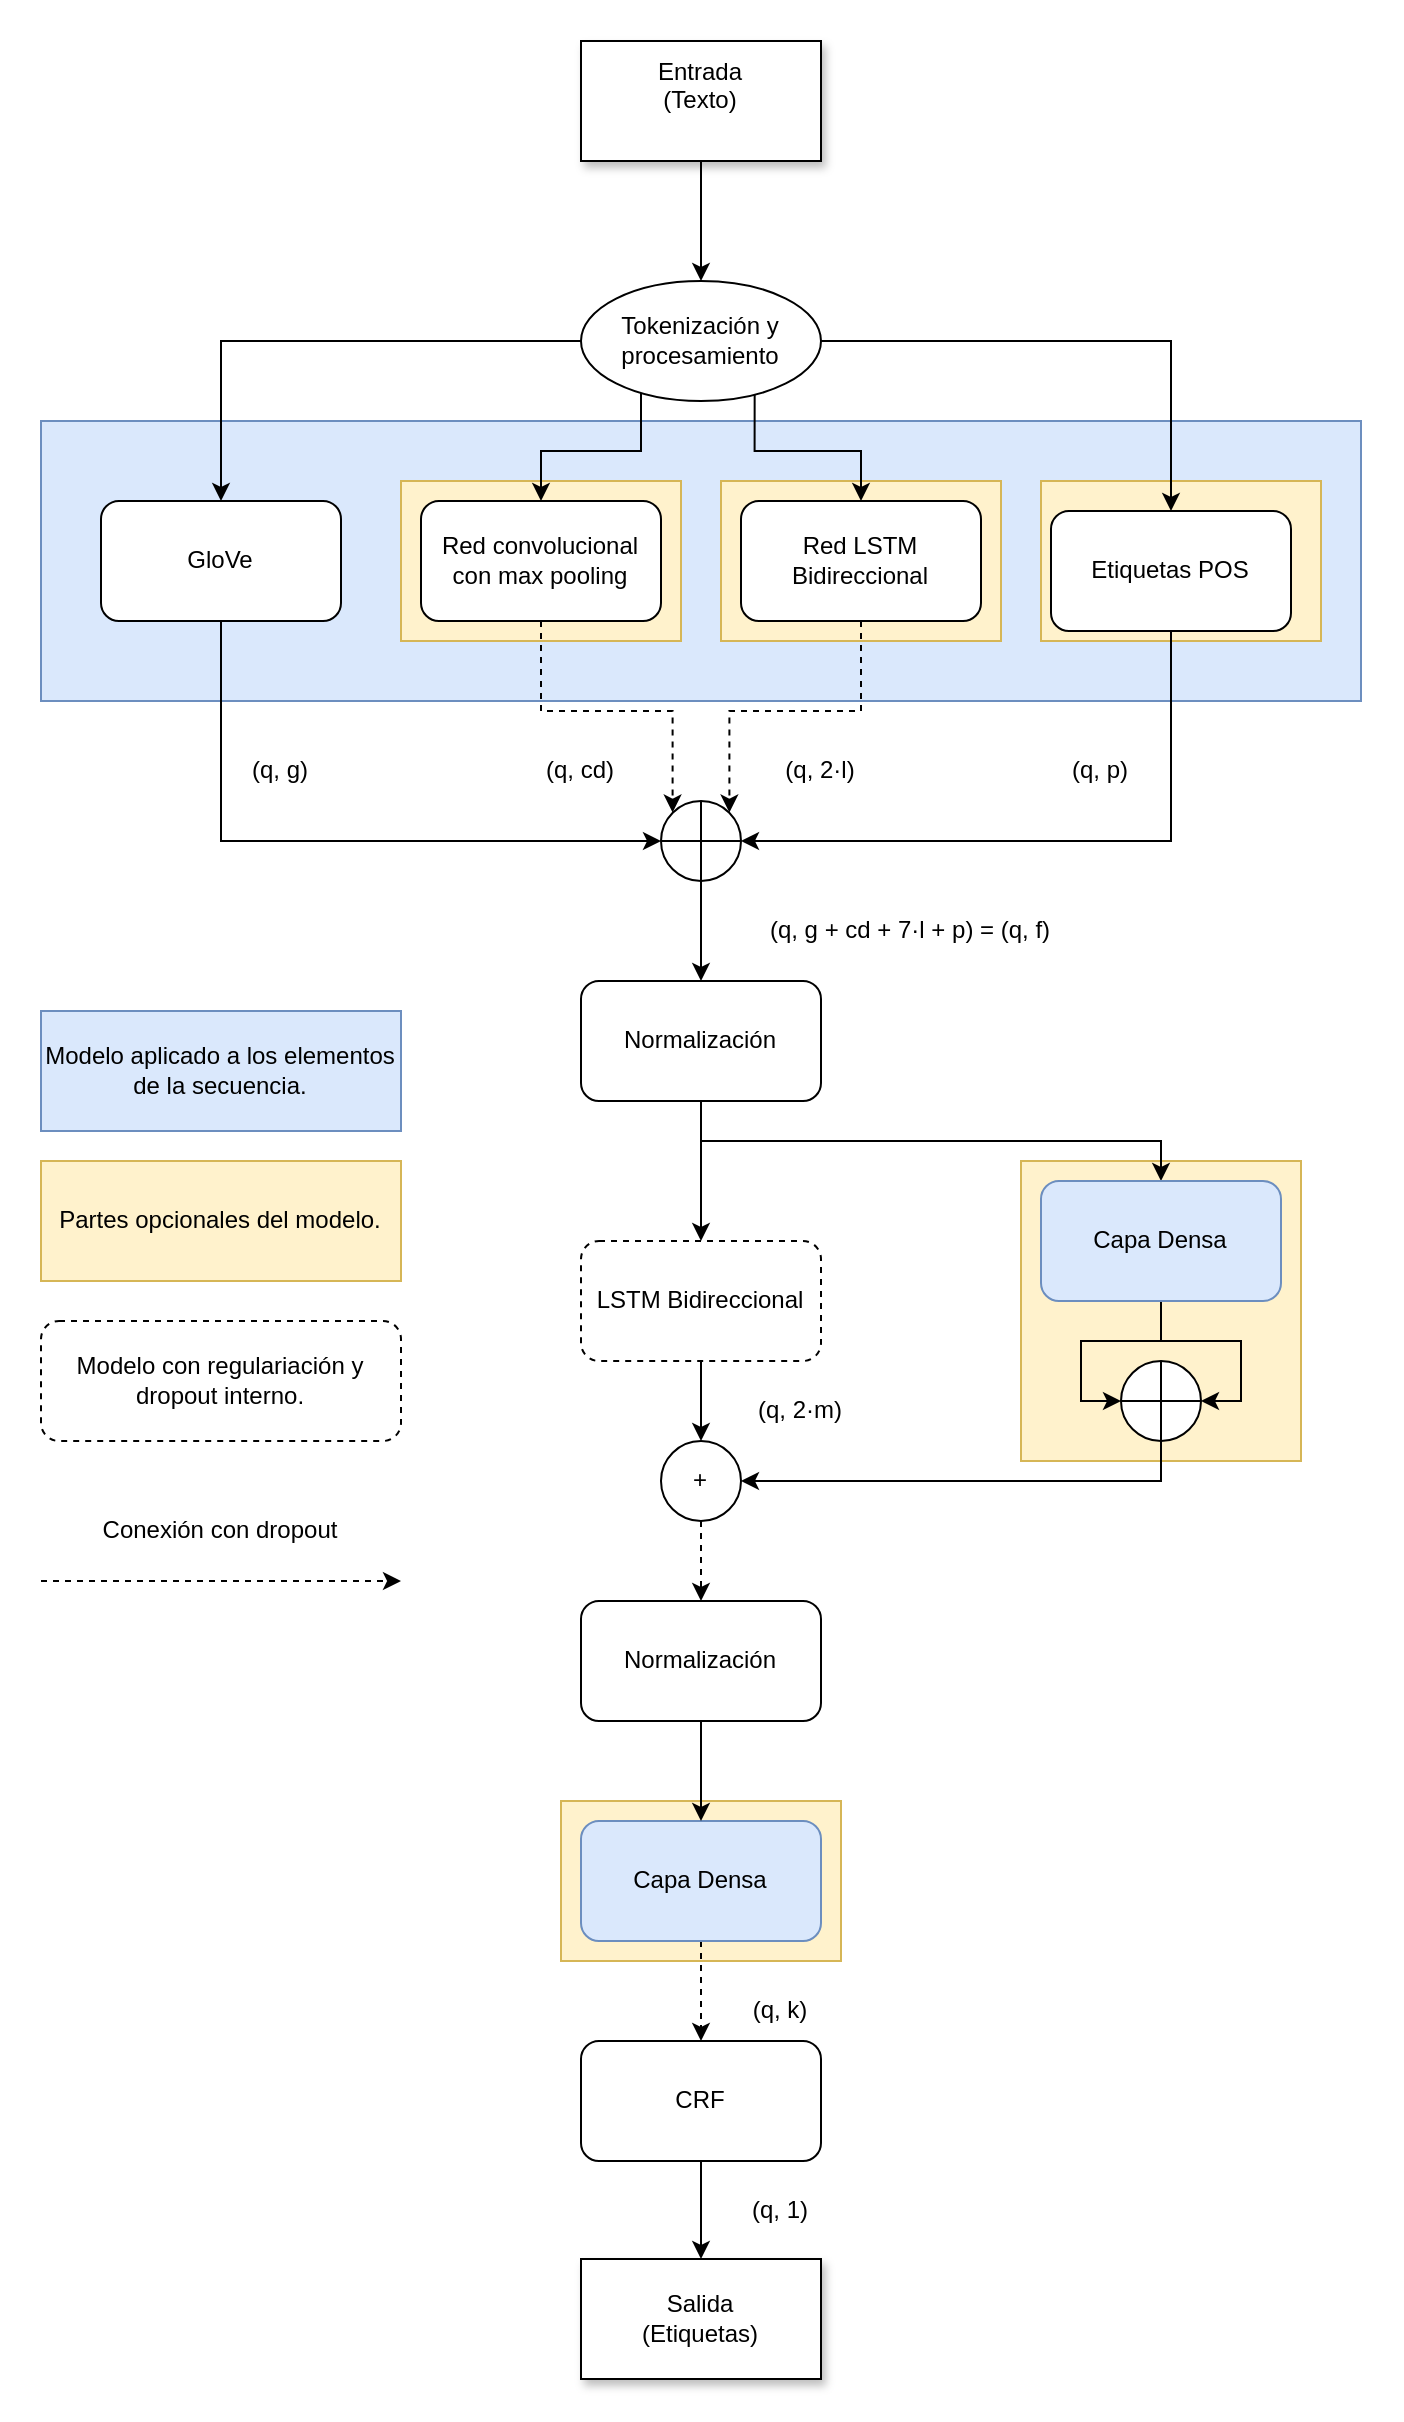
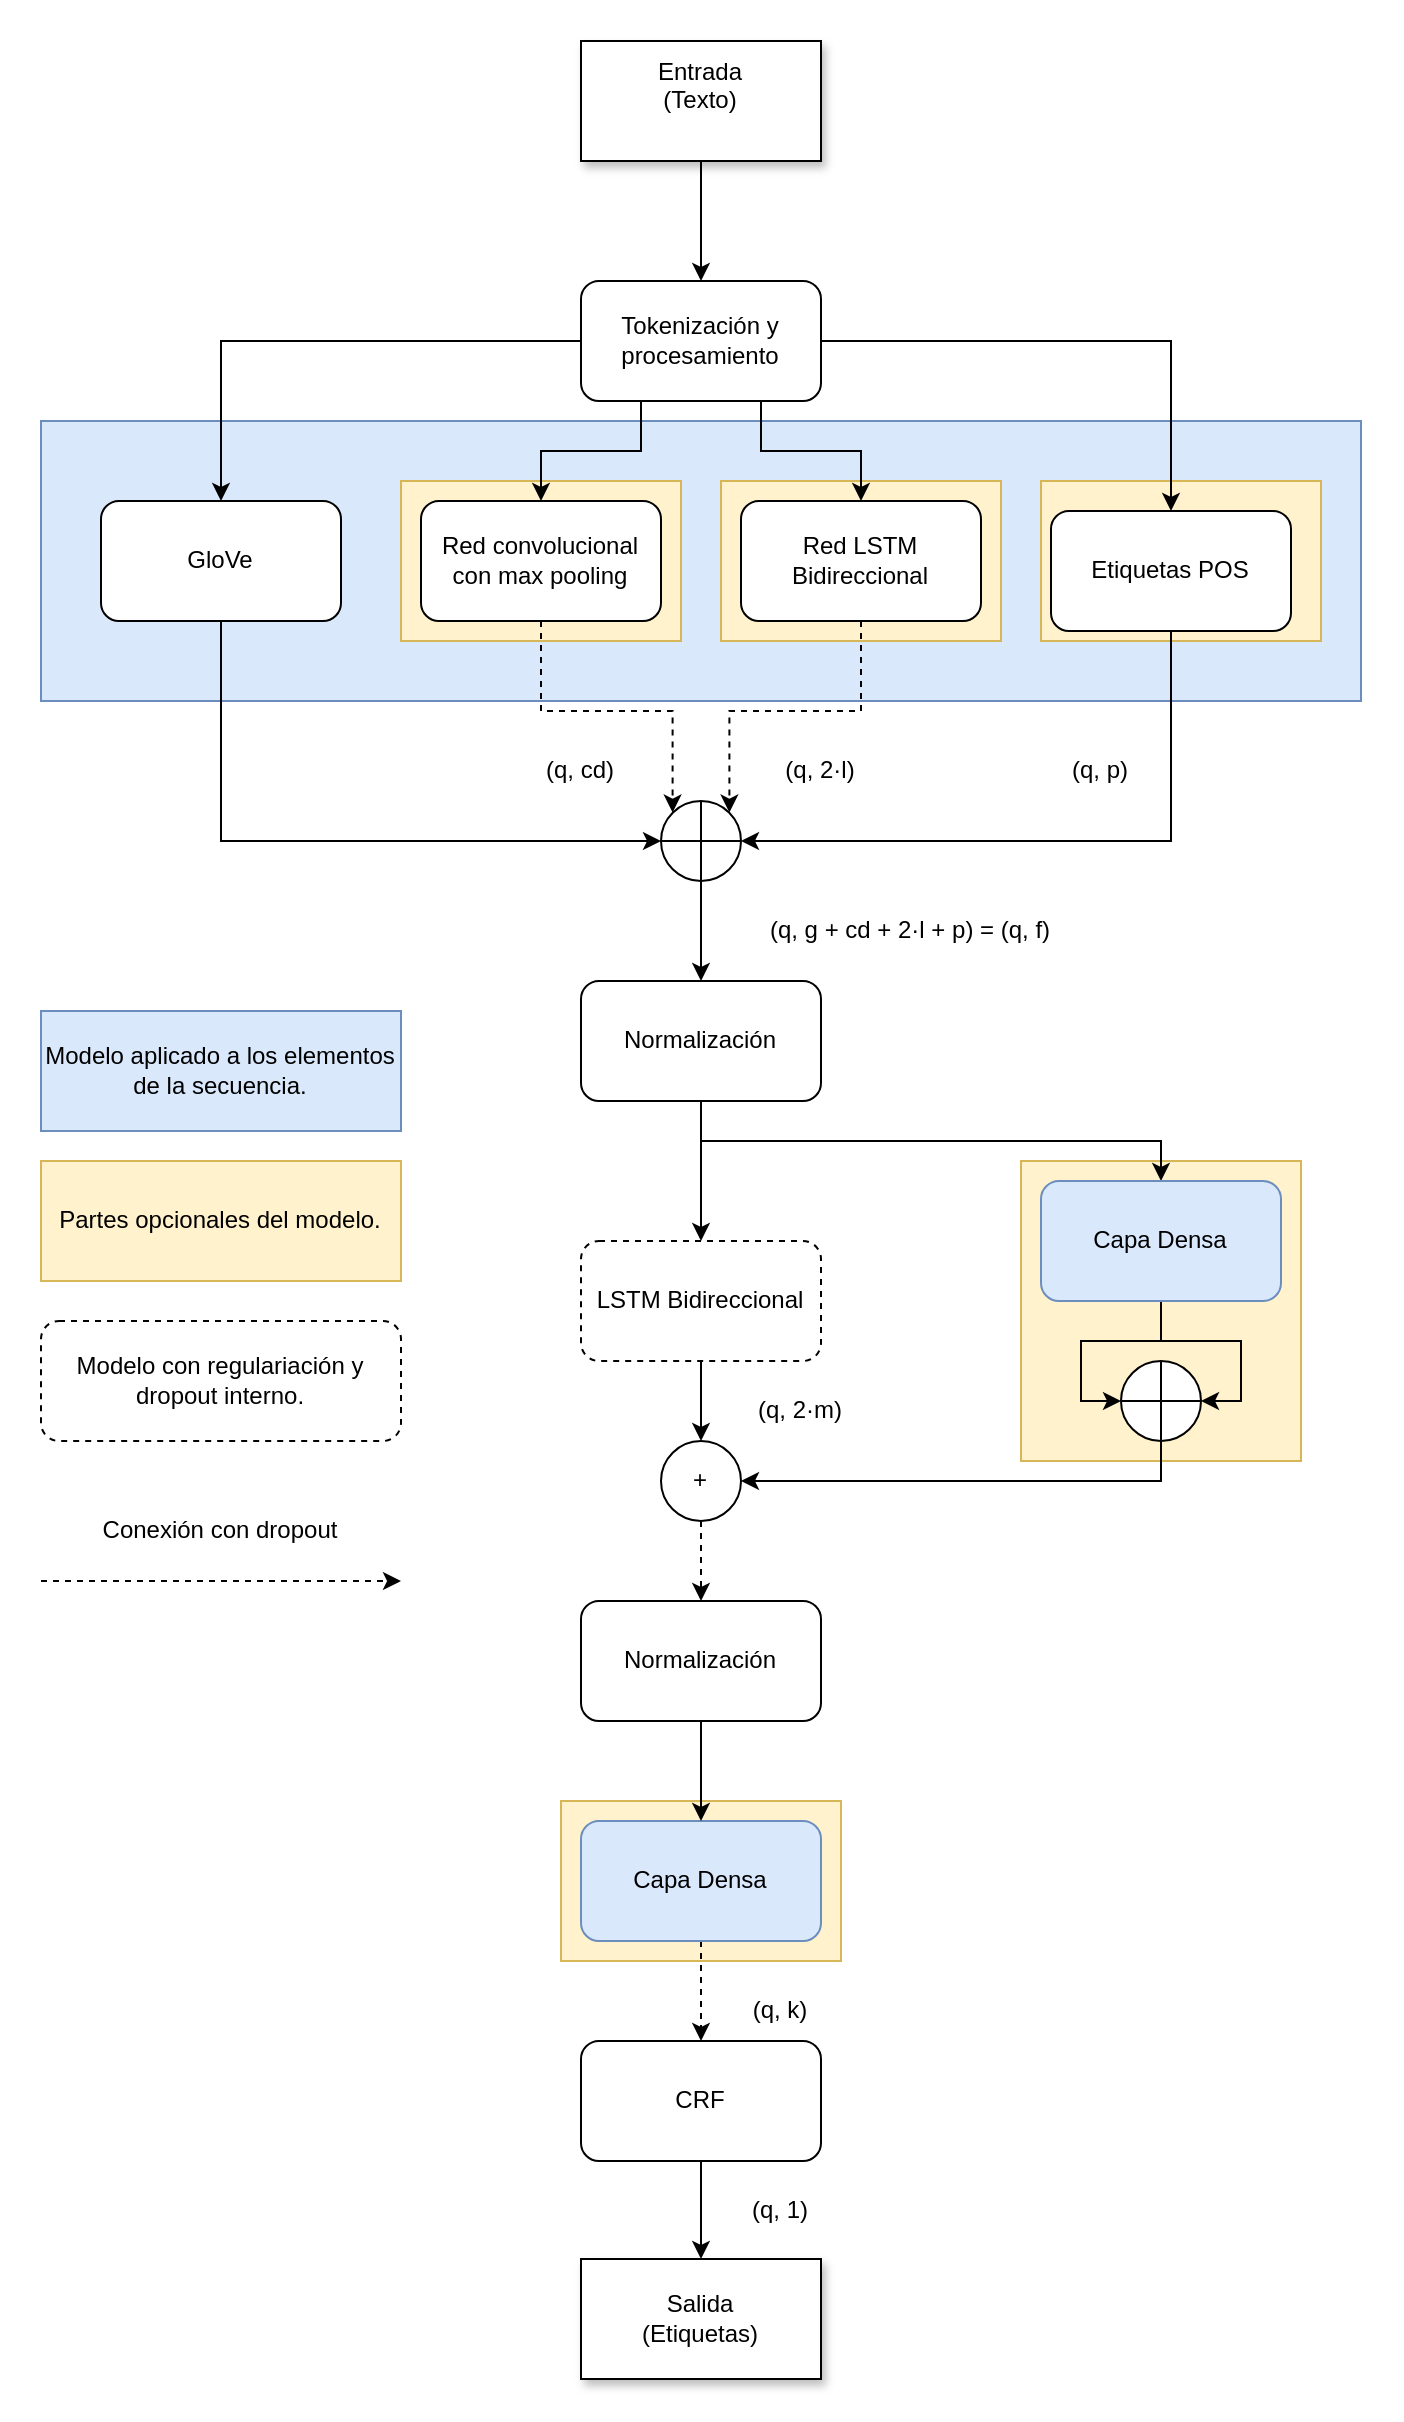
(701, 341) -> (701, 341)
(281, 771) -> none
(911, 931) -> (911, 931)
